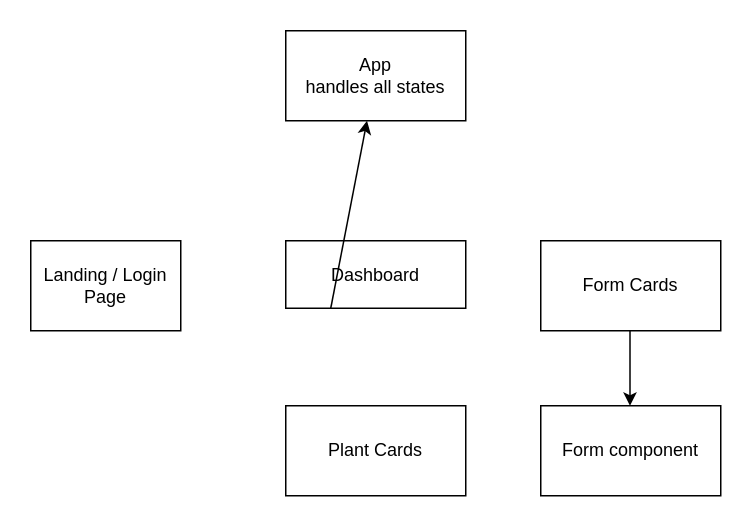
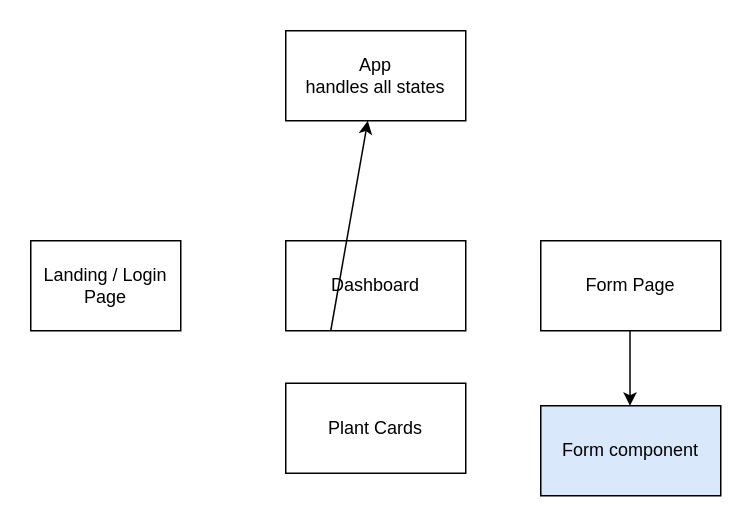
(376, 275) -> (376, 286)
(631, 286) -> (631, 286)
(376, 451) -> (376, 428)
(631, 451) -> (631, 451)
